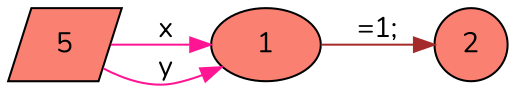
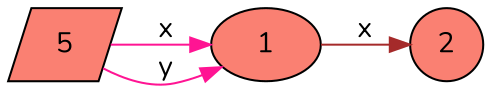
(378, 29) -> (365, 29)
